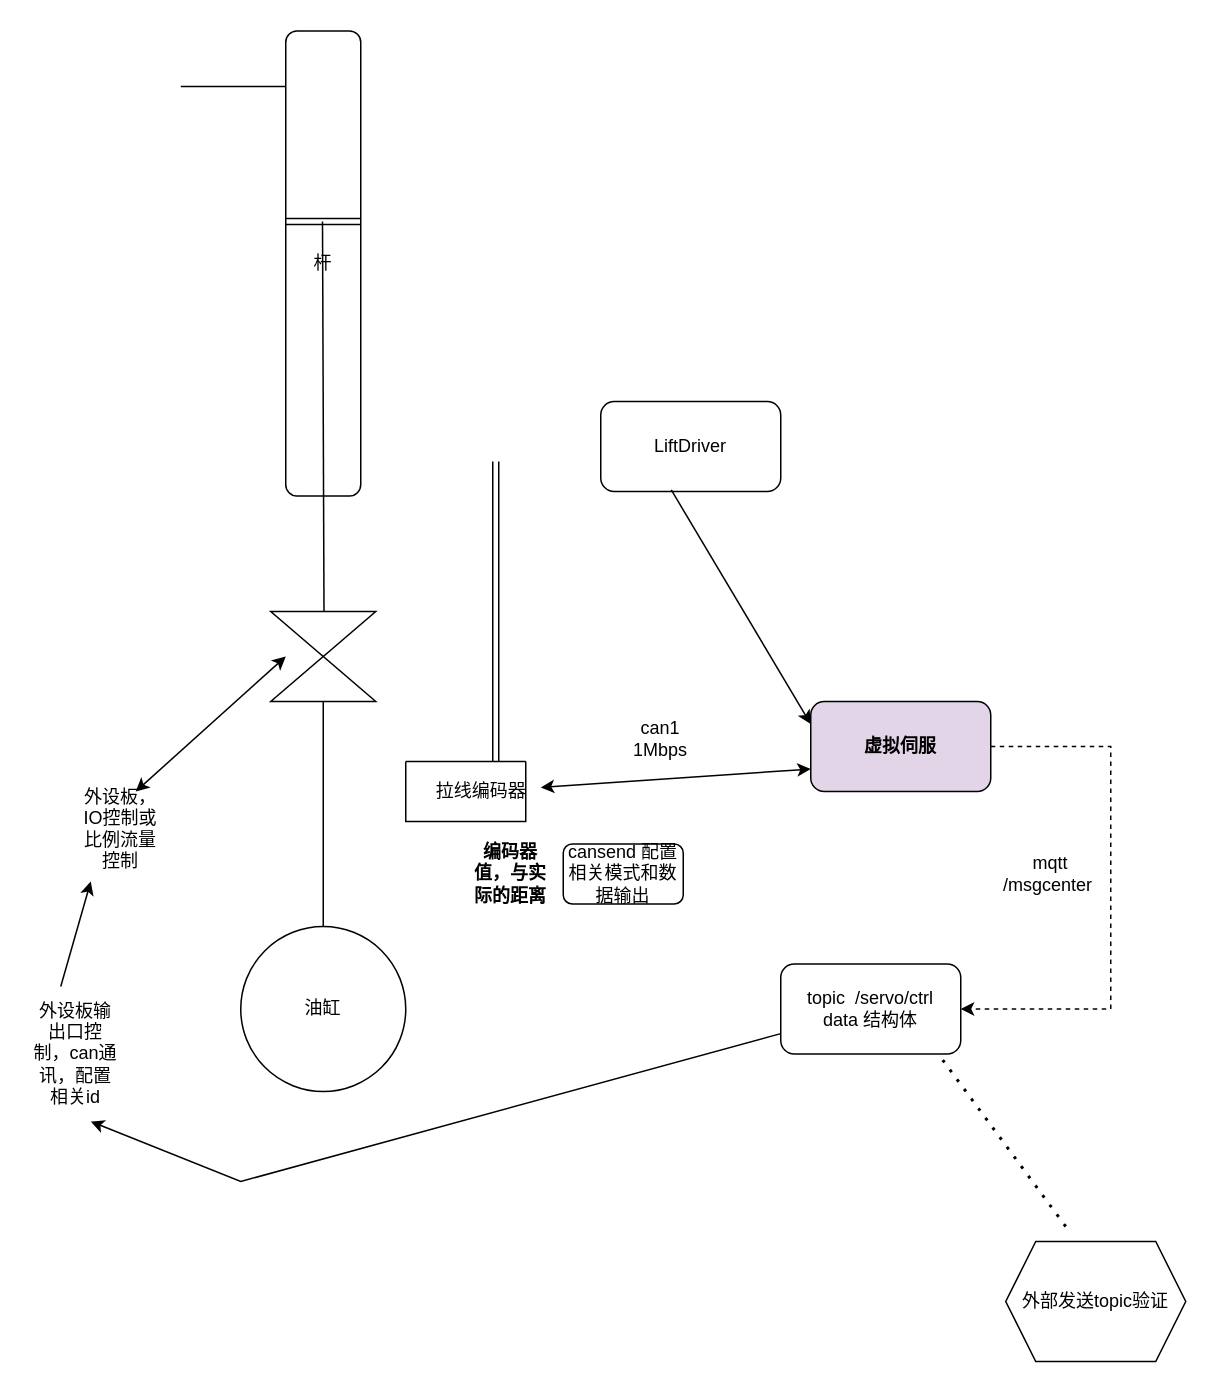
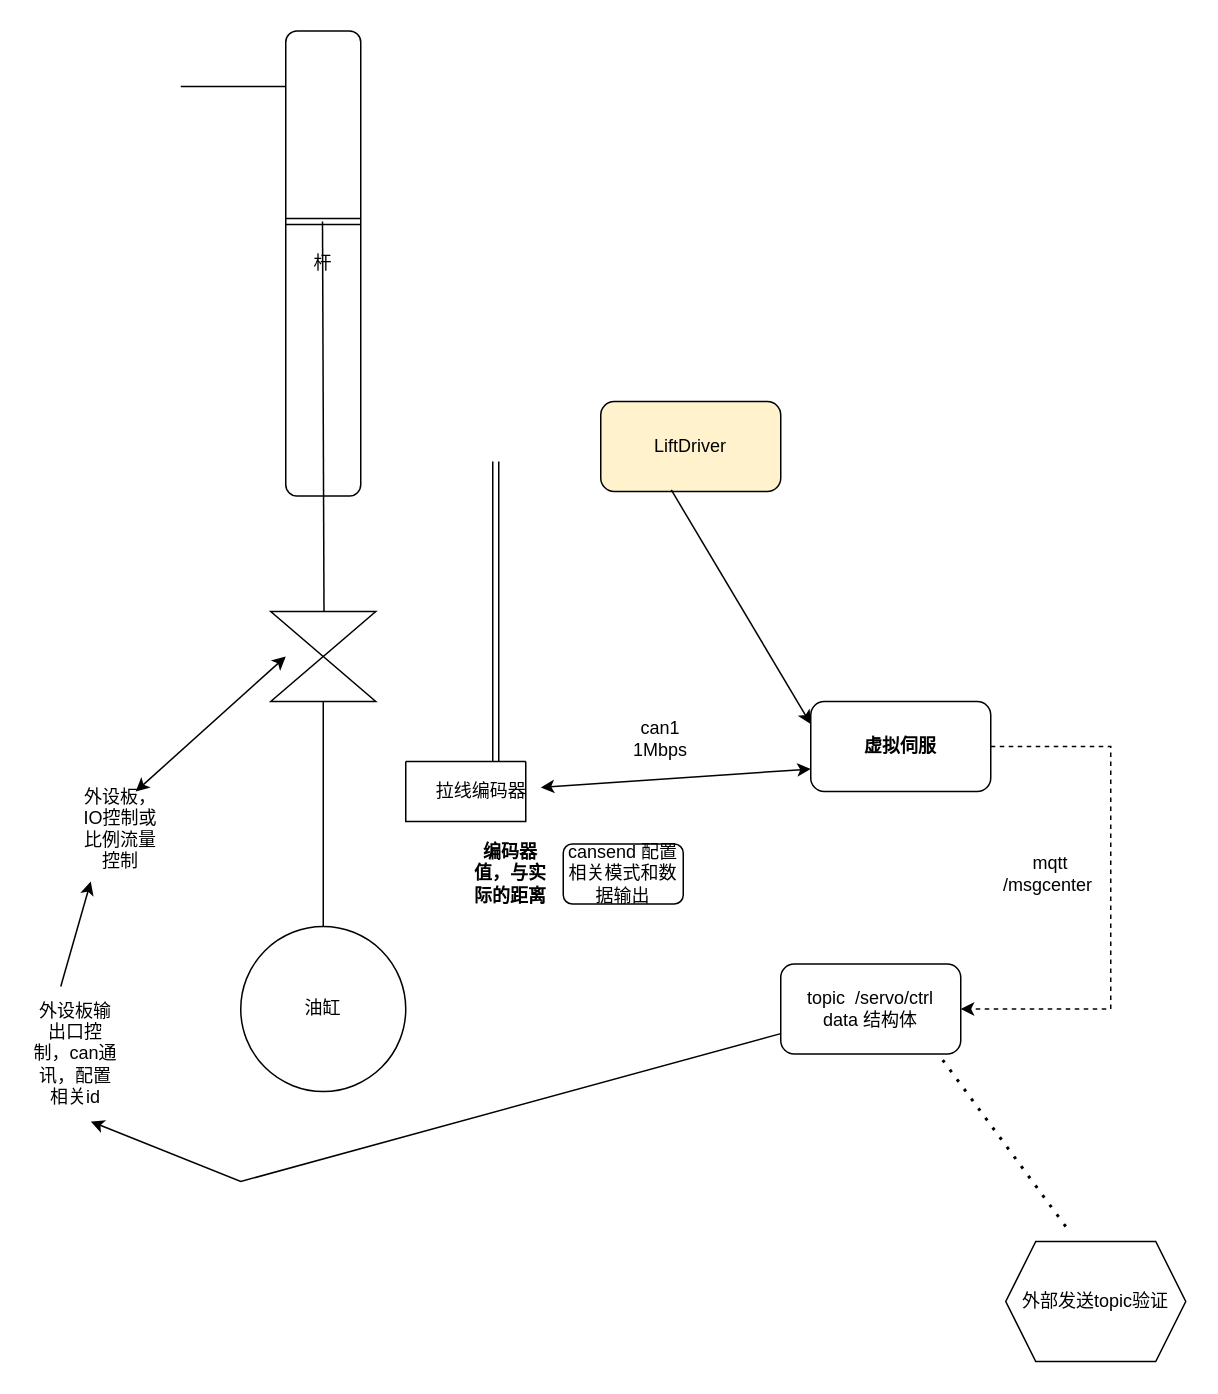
(691, 446) -> (691, 446)
(901, 746) -> (901, 746)
